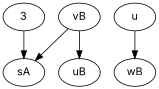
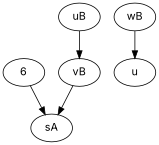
(24, 17) -> (24, 72)
(79, 41) -> (79, 41)
(135, 41) -> (135, 41)
